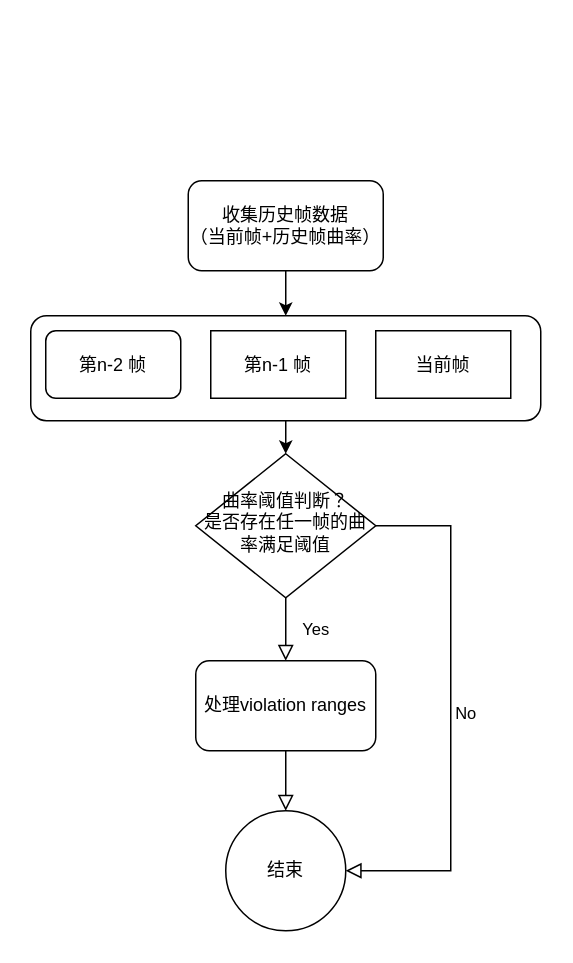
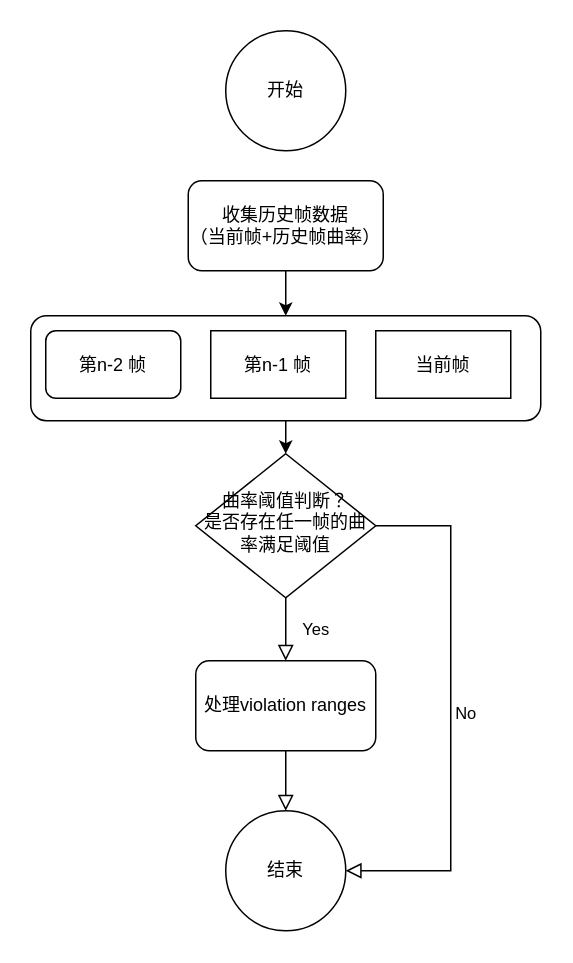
none -> (286, 91)
